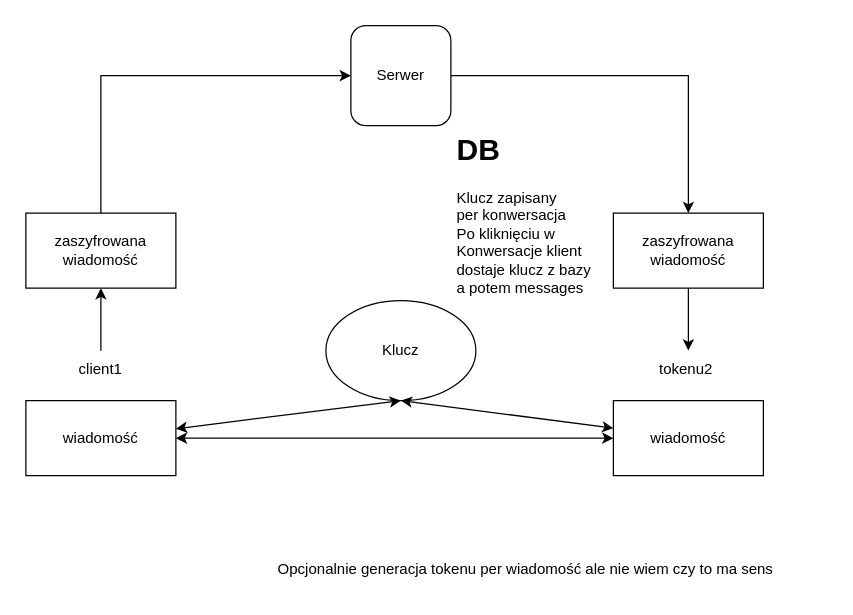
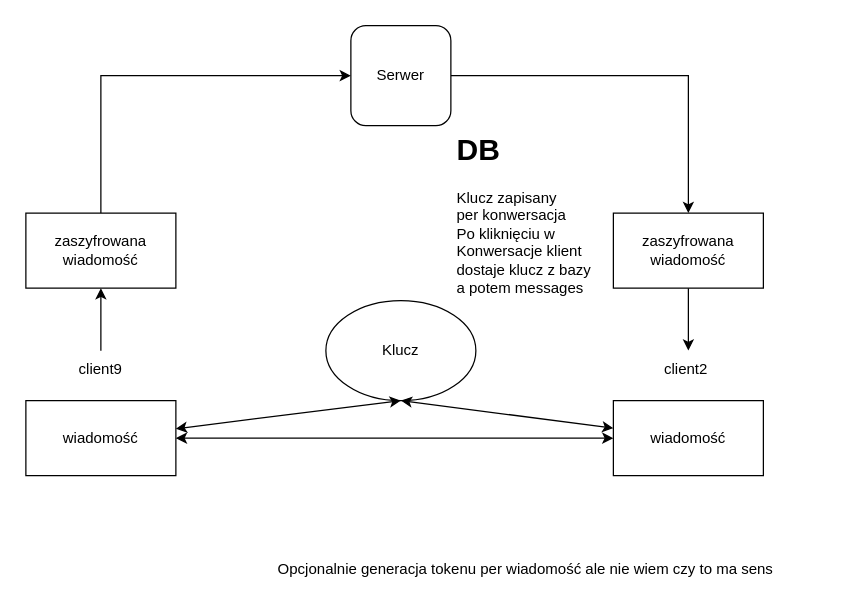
(101, 369) -> (101, 369)
(688, 369) -> (688, 369)
